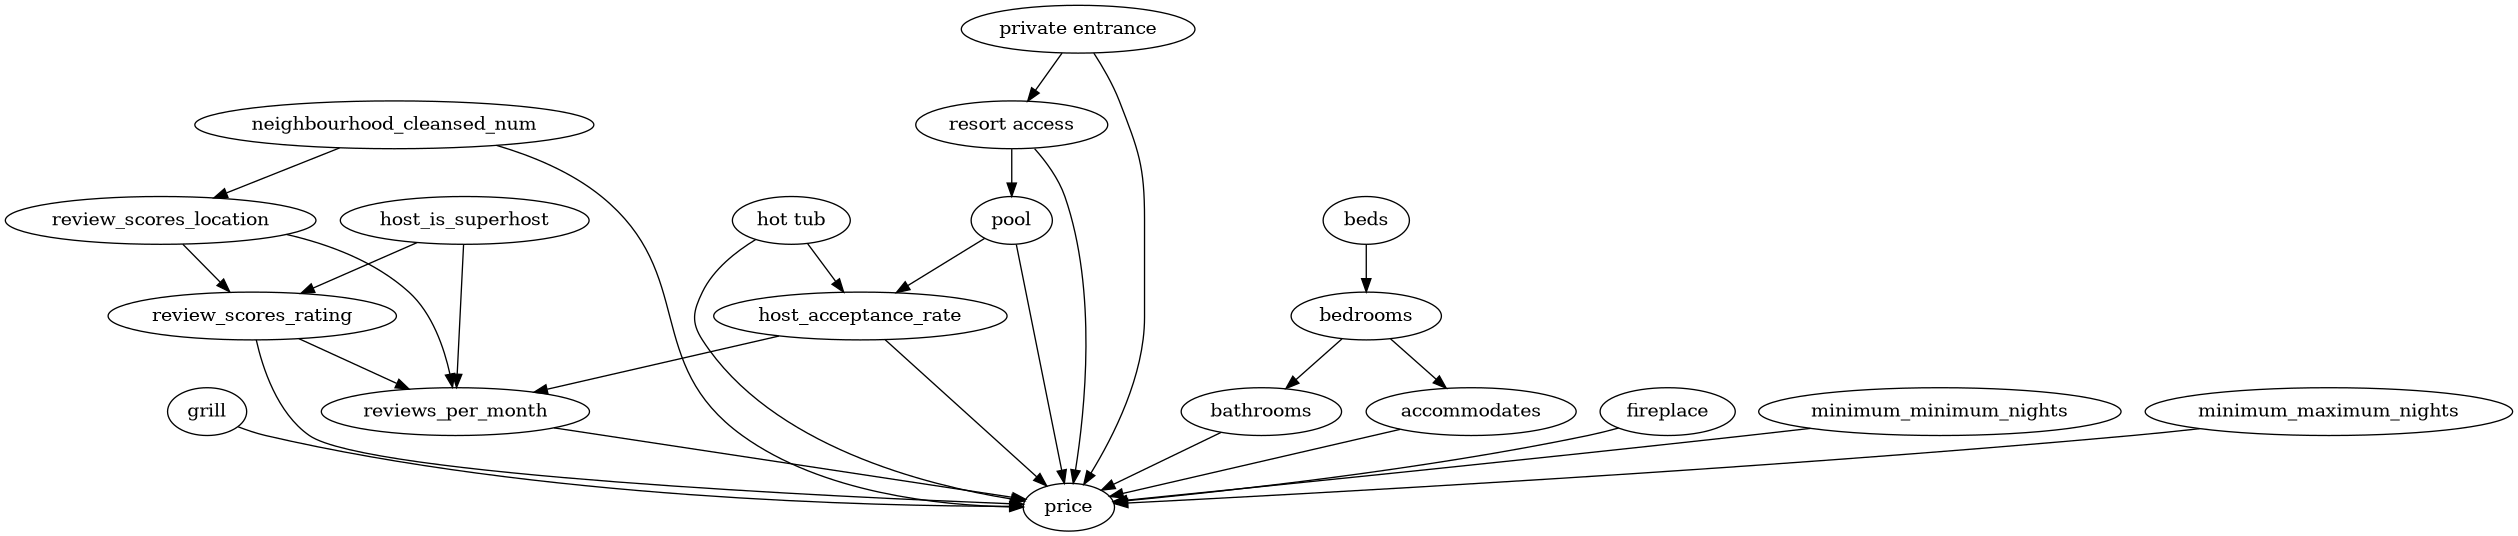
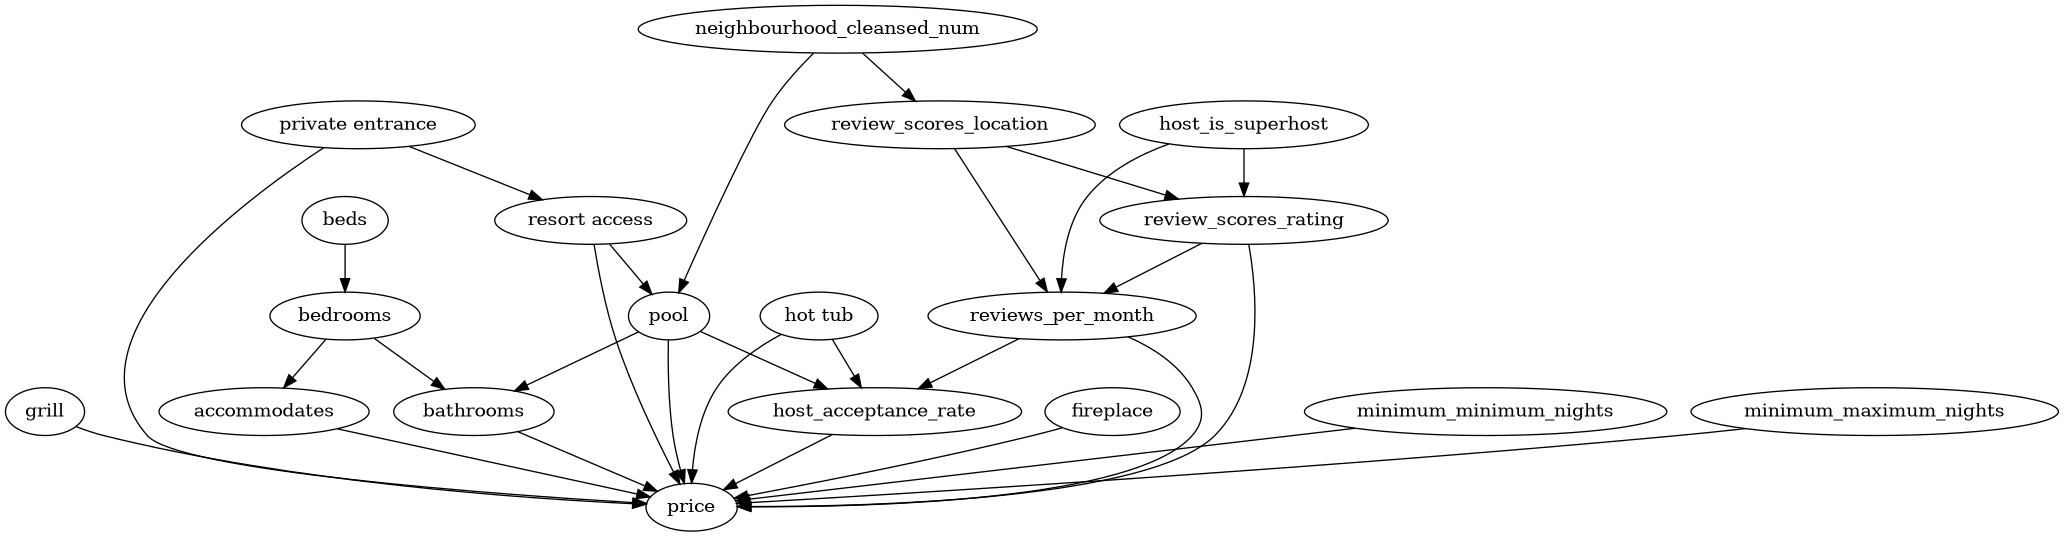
none -> (583, 358)
(663, 363) -> (975, 361)
(701, 392) -> (740, 161)
